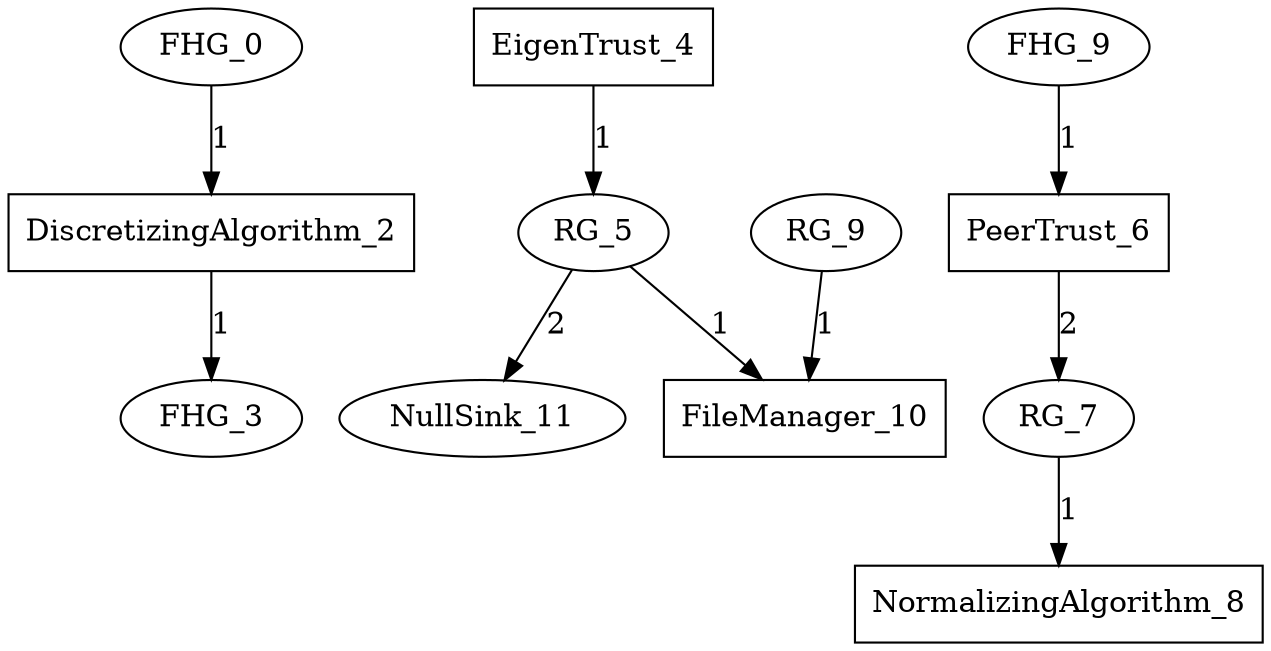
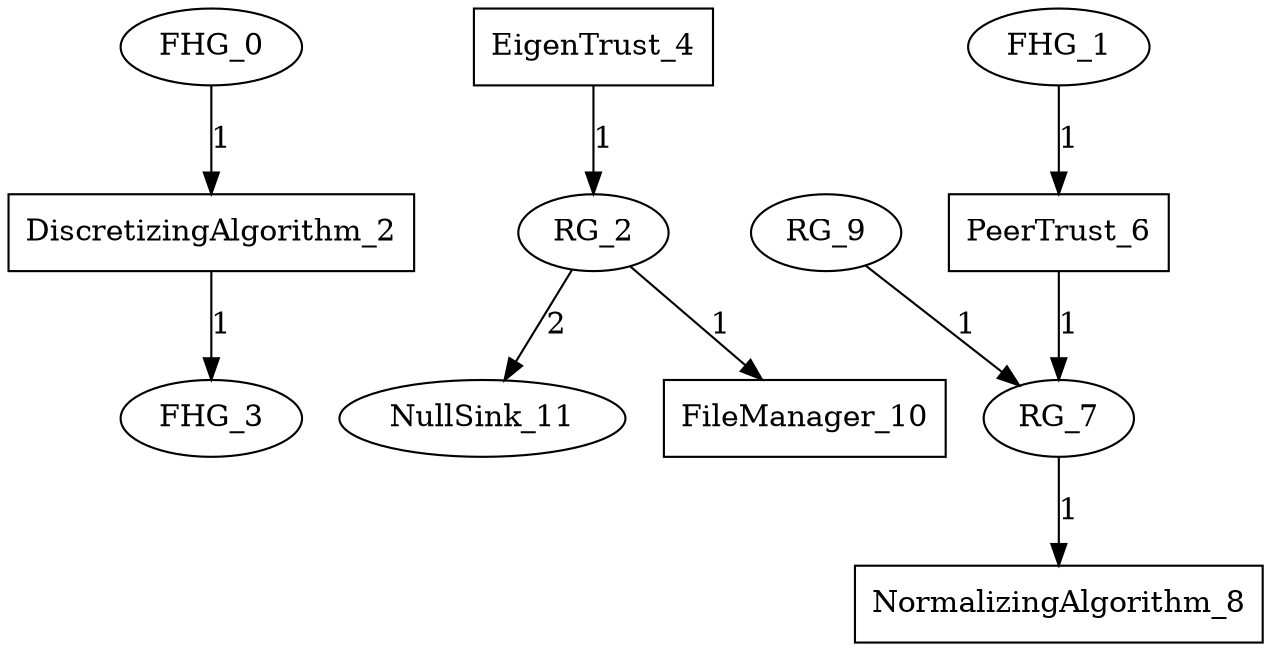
(1059, 47) -> (1059, 47)
(593, 233) -> (593, 233)
(817, 315) -> (934, 319)
(1069, 326) -> (1069, 326)
